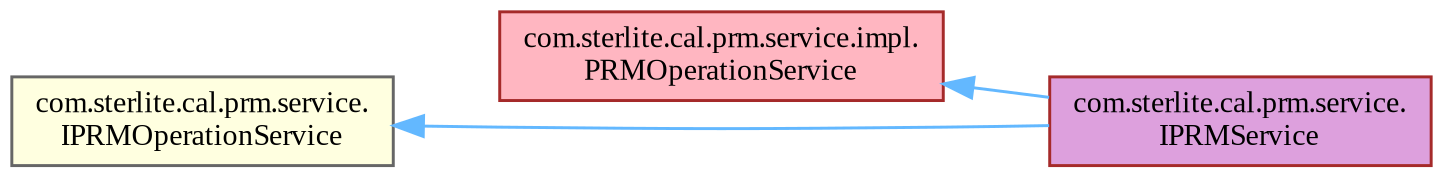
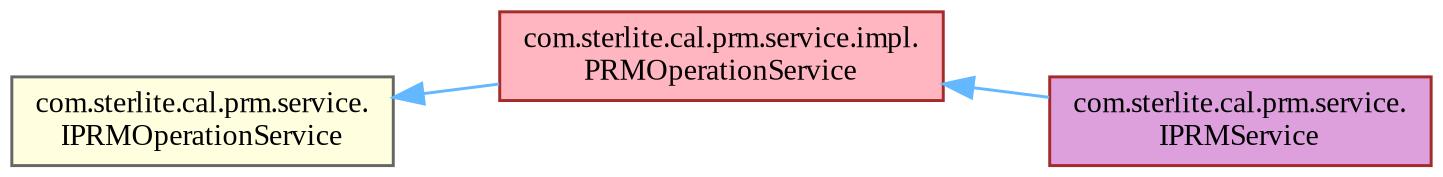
(736, 129) -> (461, 89)
